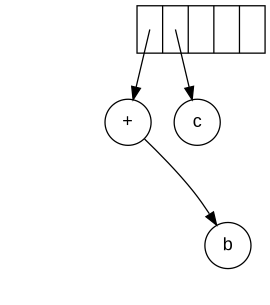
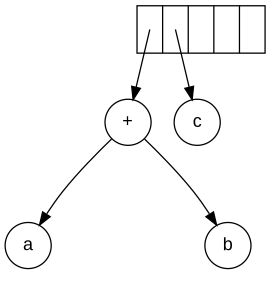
none -> (28, 246)
